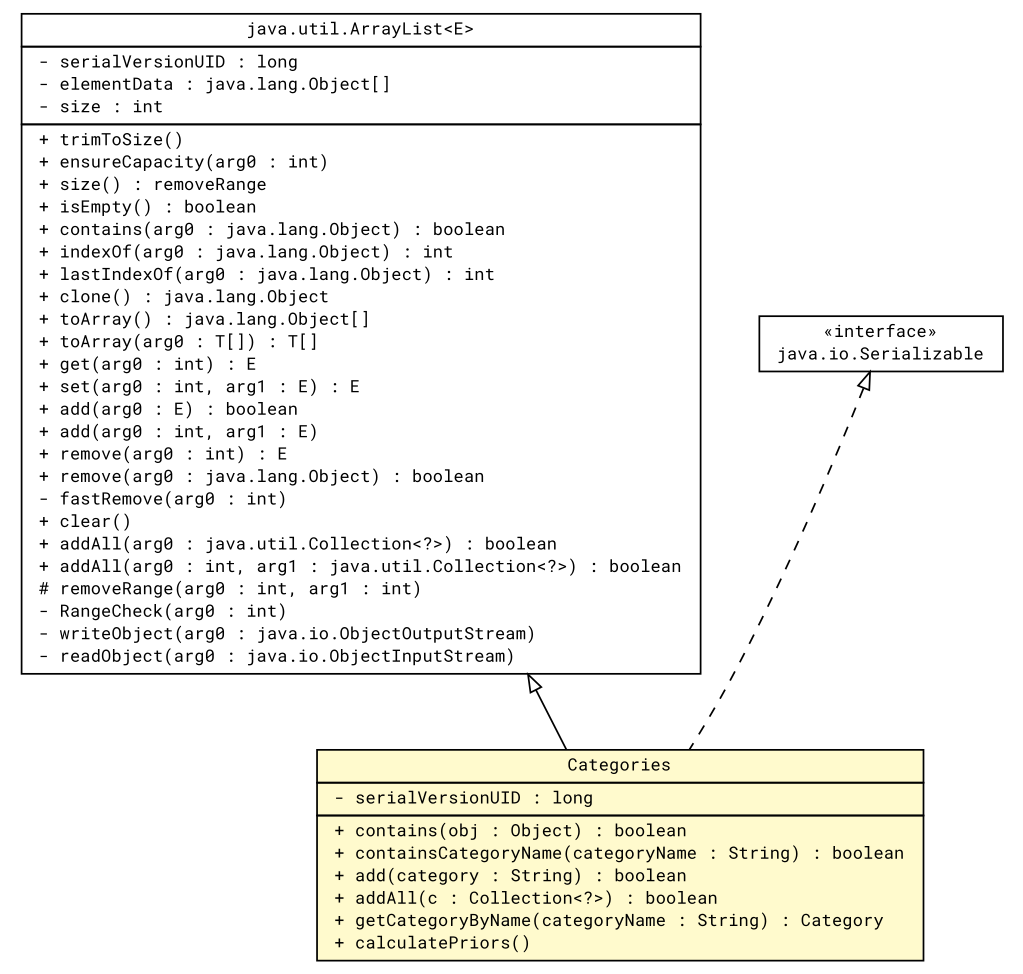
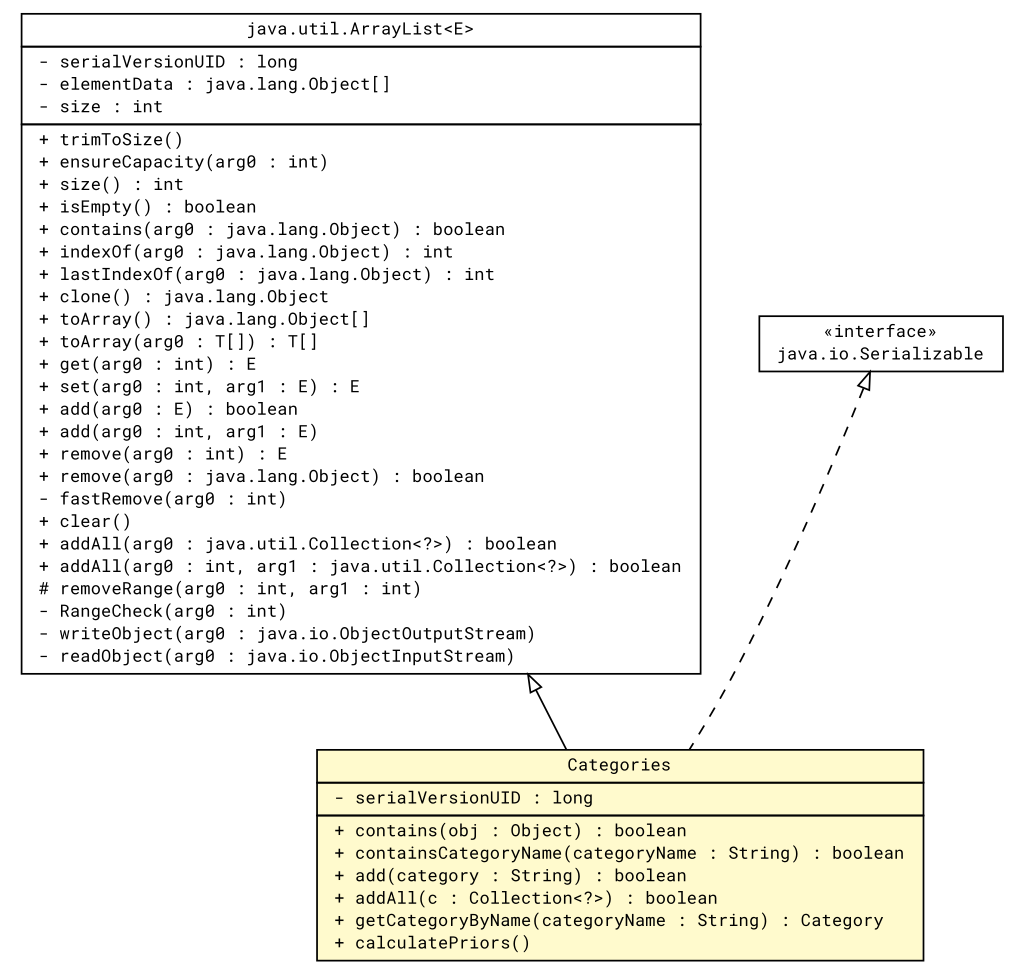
(154, 185) -> (112, 185)
